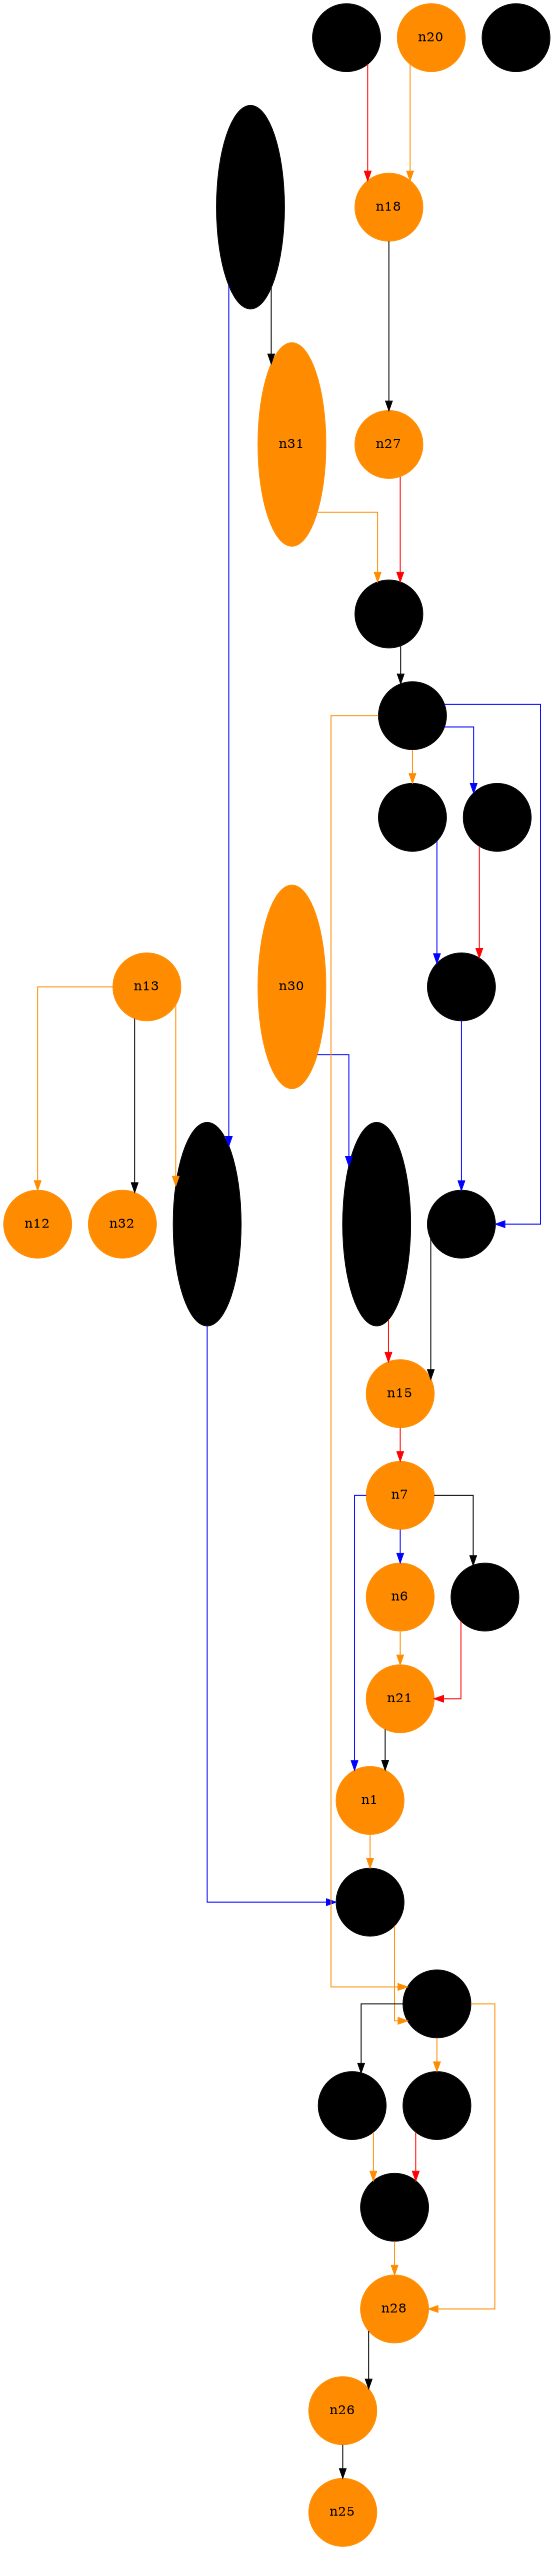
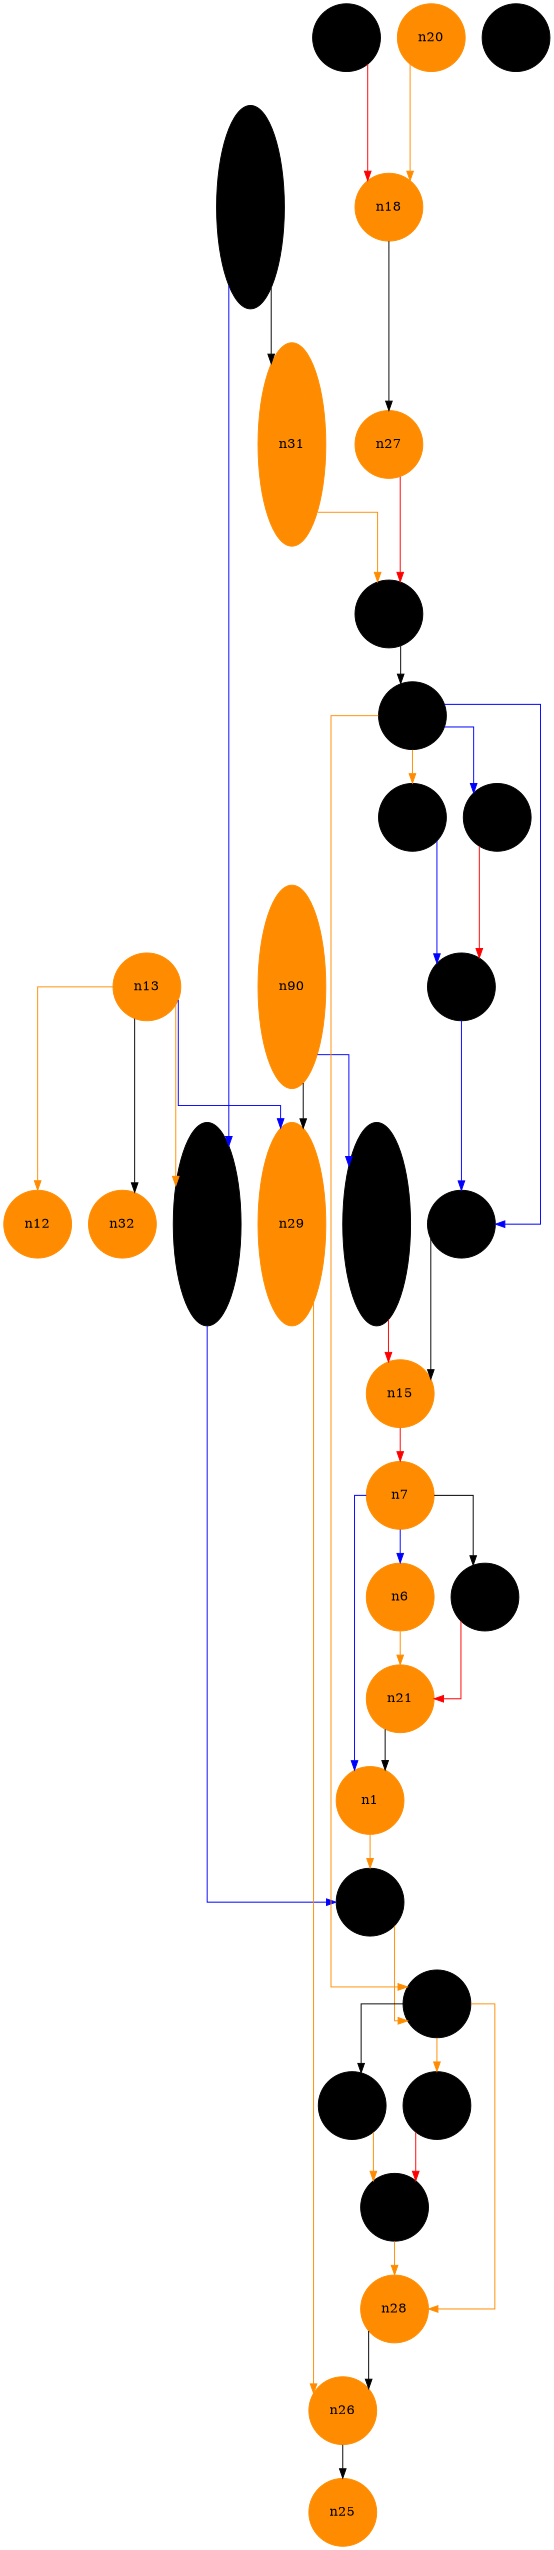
(292, 987) -> (292, 987)
none -> (292, 1224)
